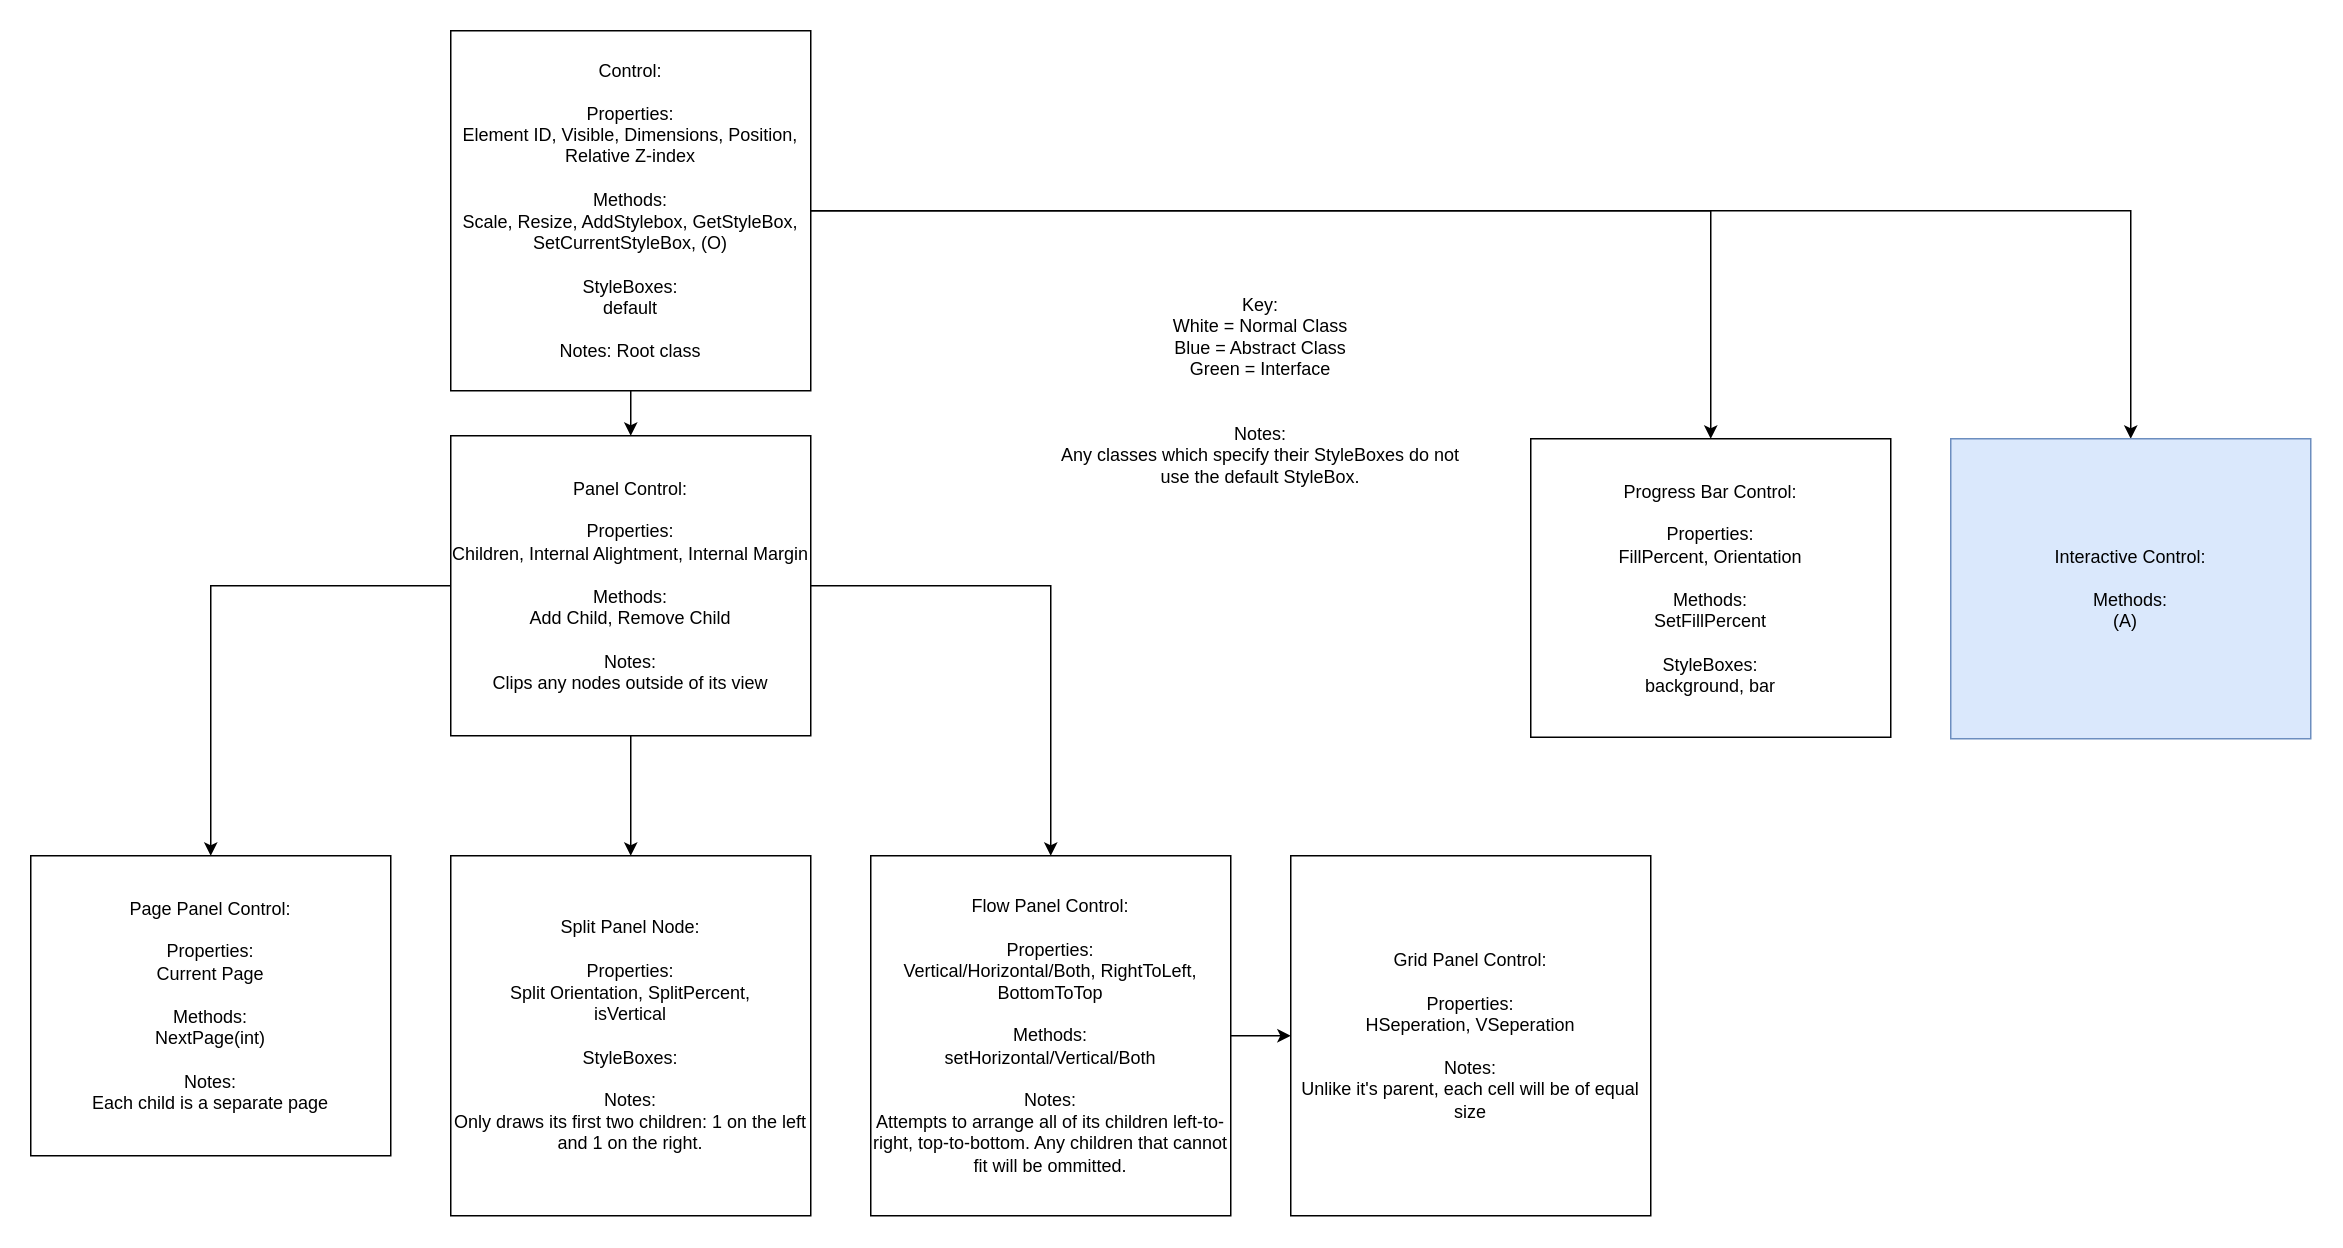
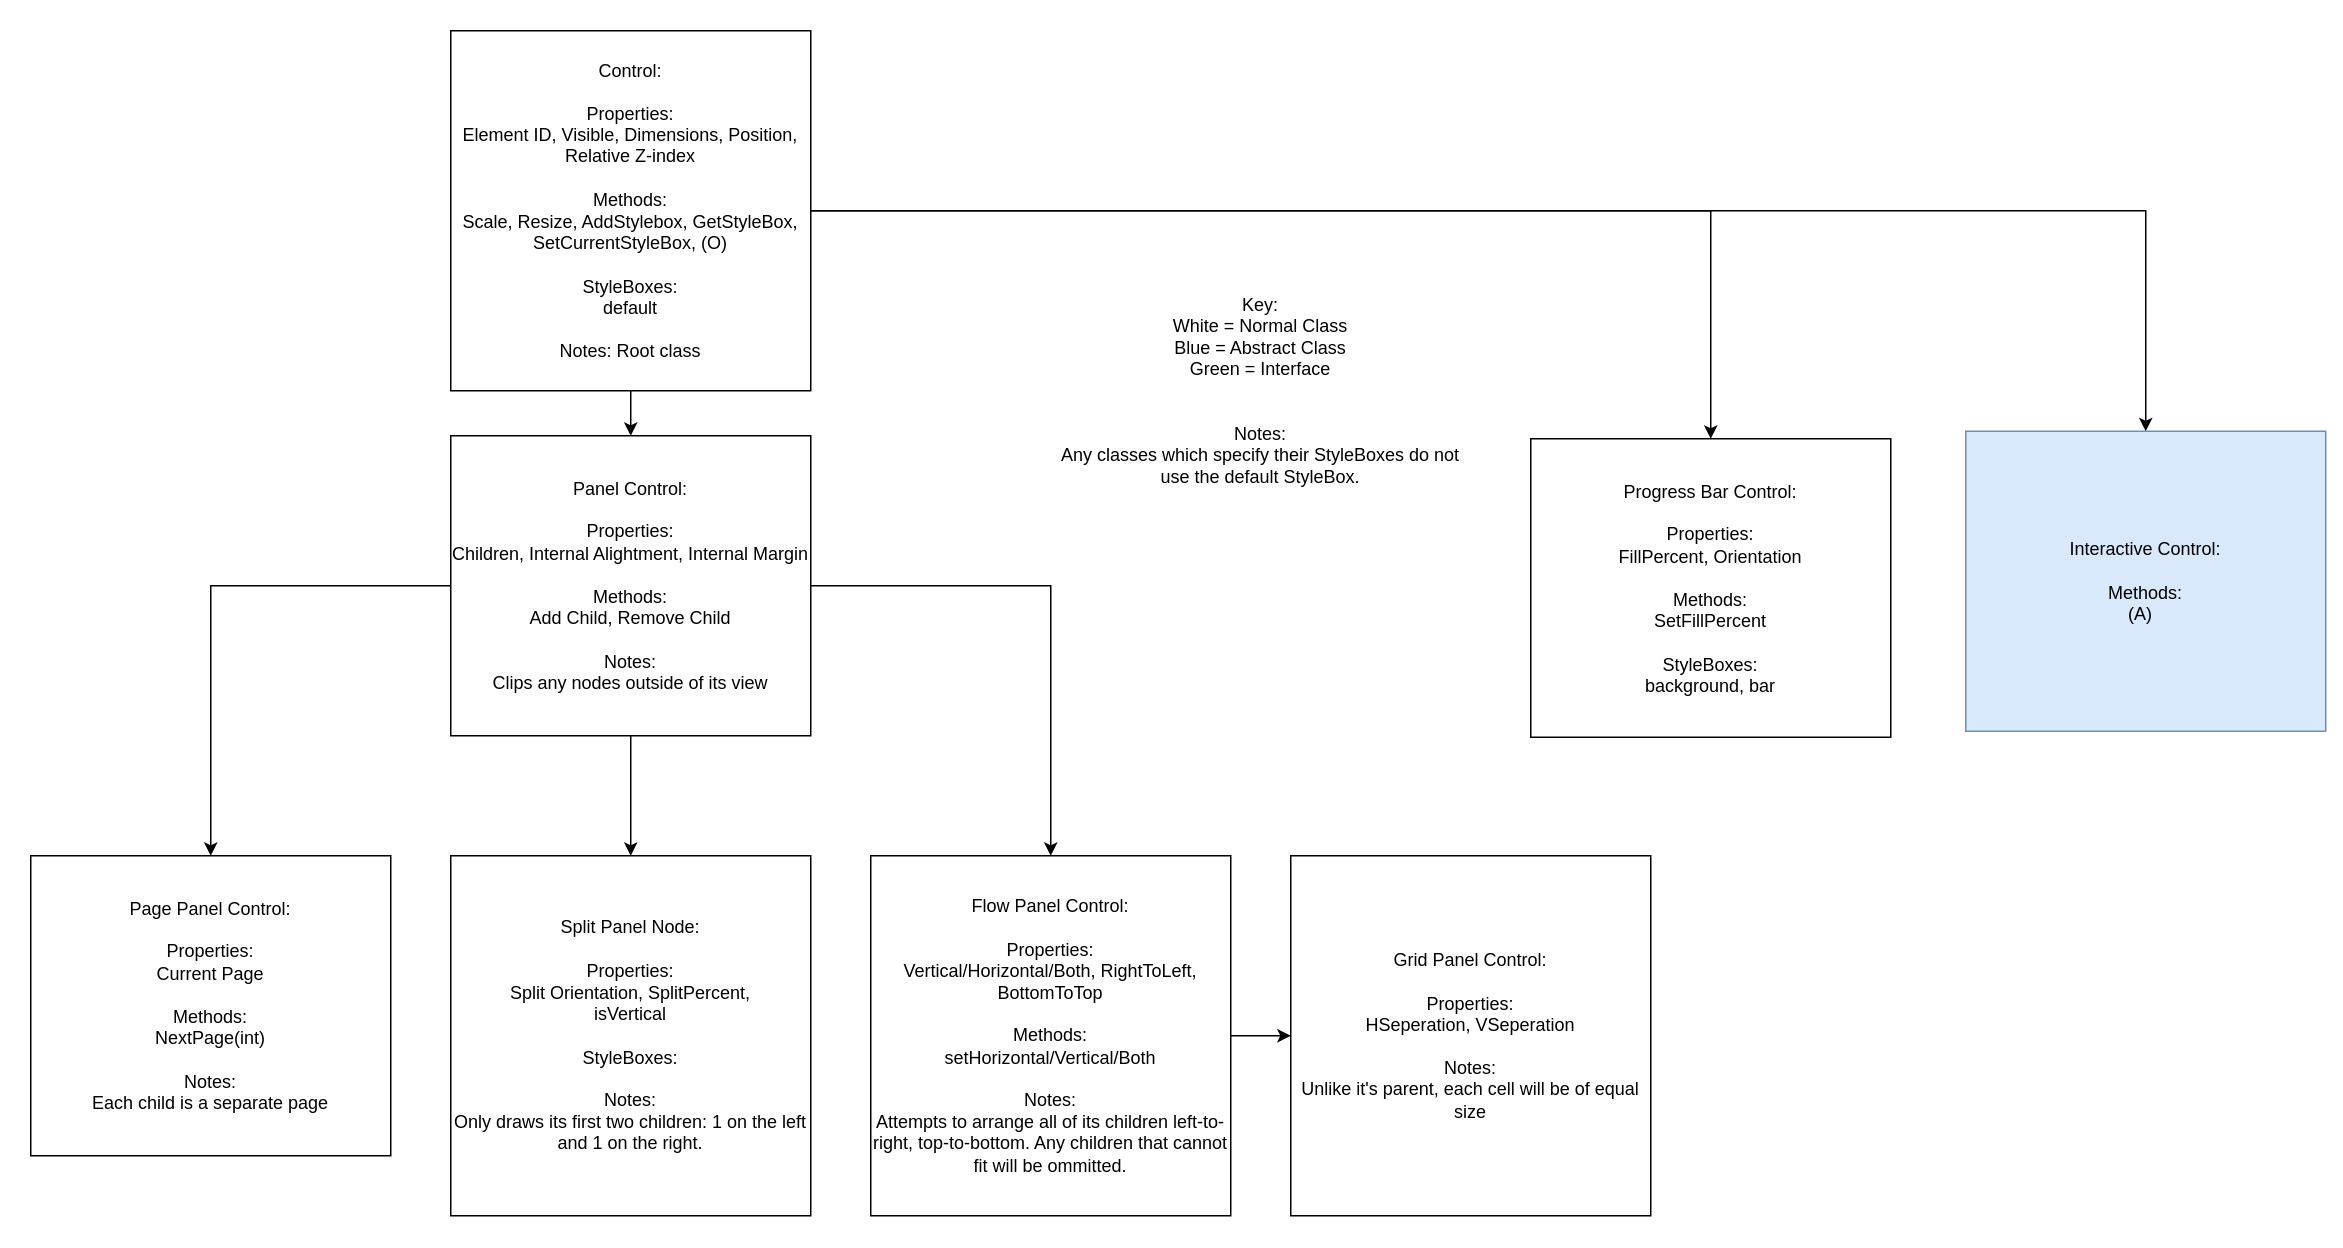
(2131, 589) -> (2146, 581)
